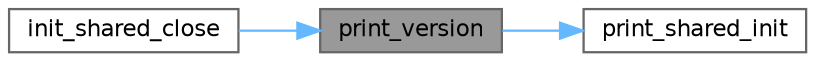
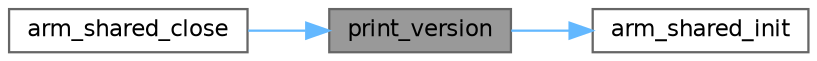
(124, 31) -> (128, 31)
(695, 31) -> (701, 31)
